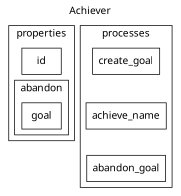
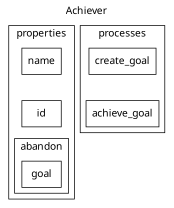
none -> (42, 61)
(126, 116) -> (122, 114)
(126, 168) -> none
